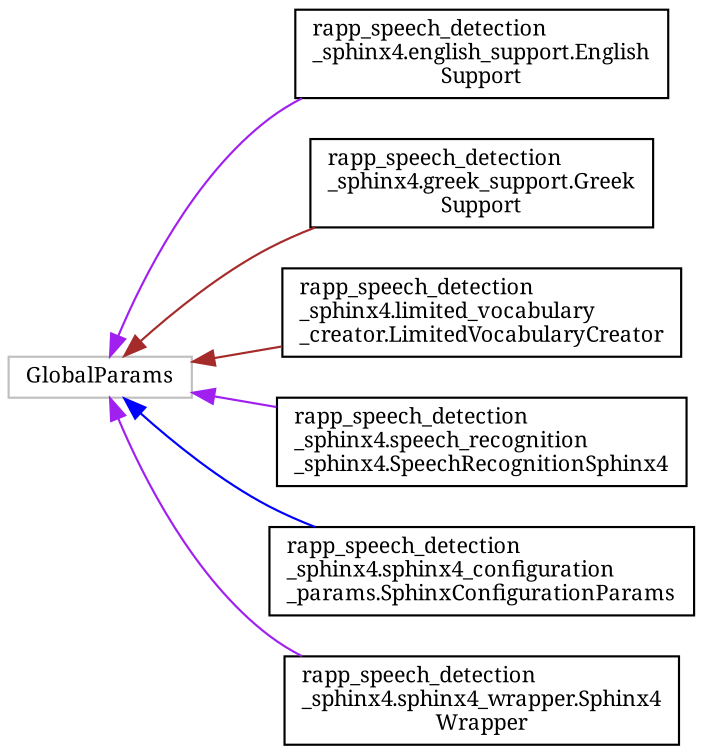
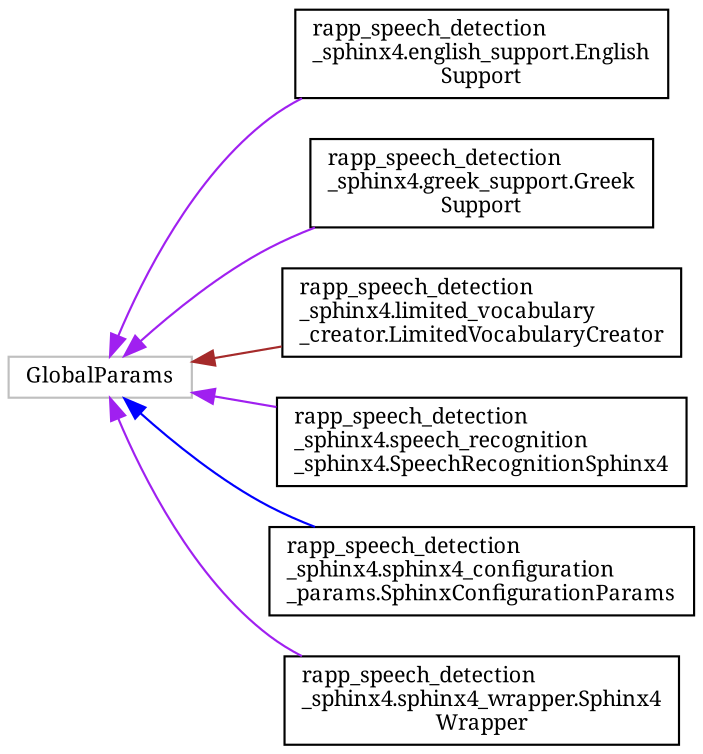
(223, 276) -> (223, 276)
